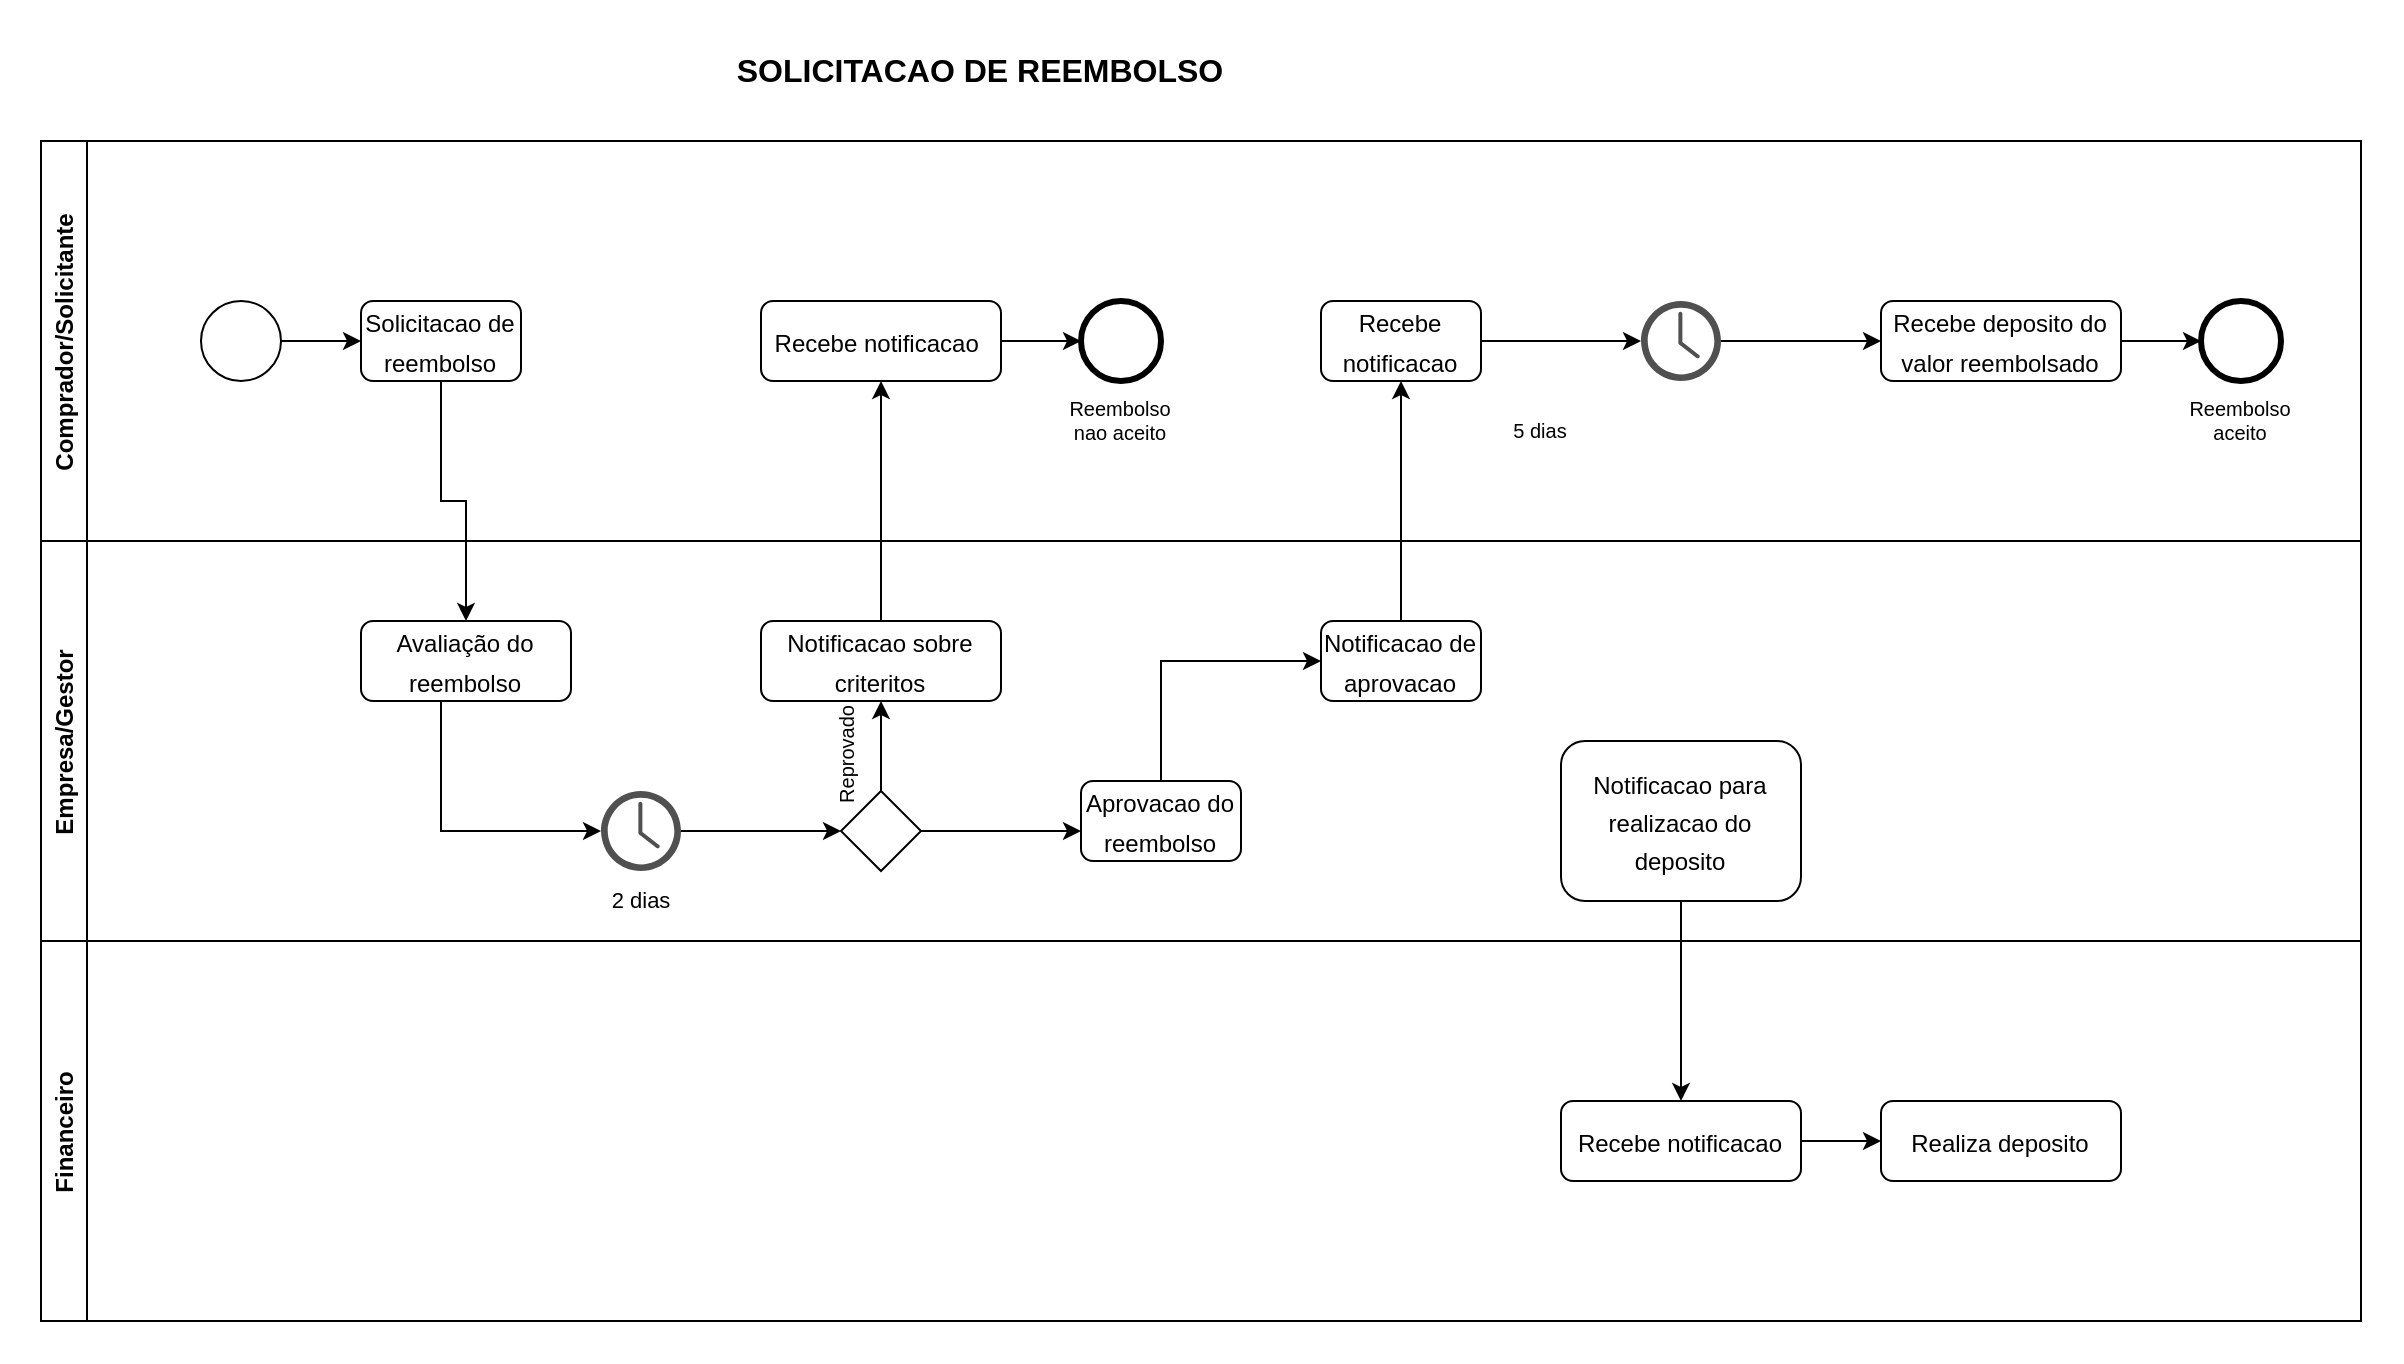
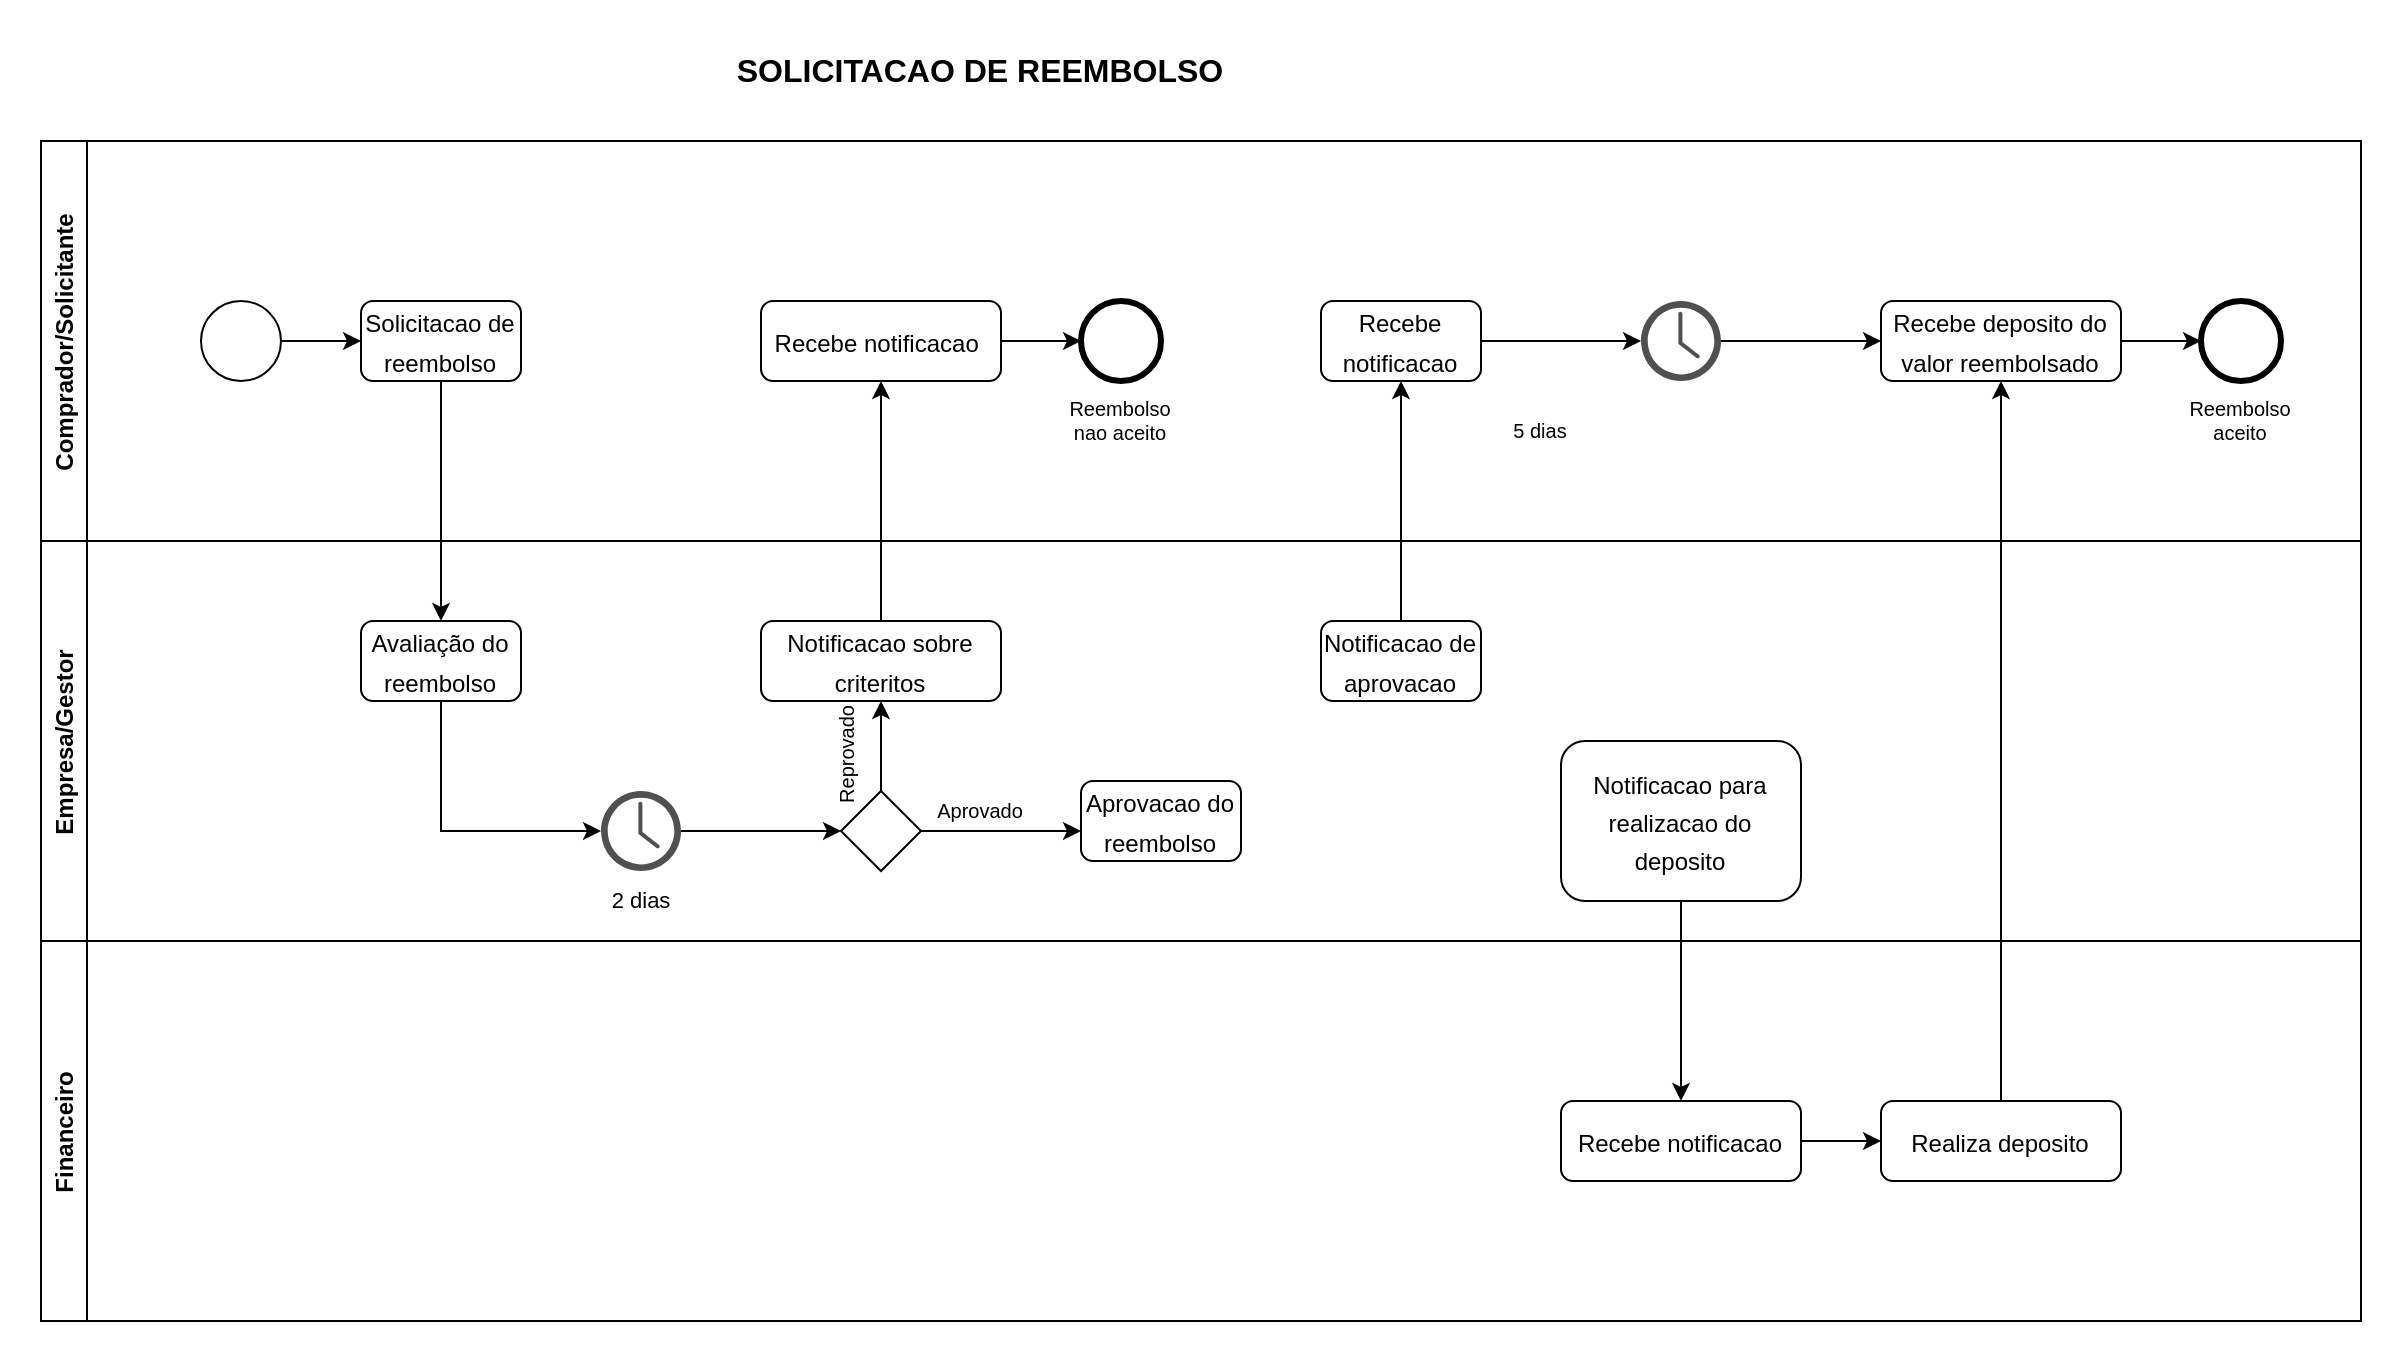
(466, 661) -> (441, 661)
(1174, 661) -> none
none -> (2001, 741)
none -> (981, 811)
